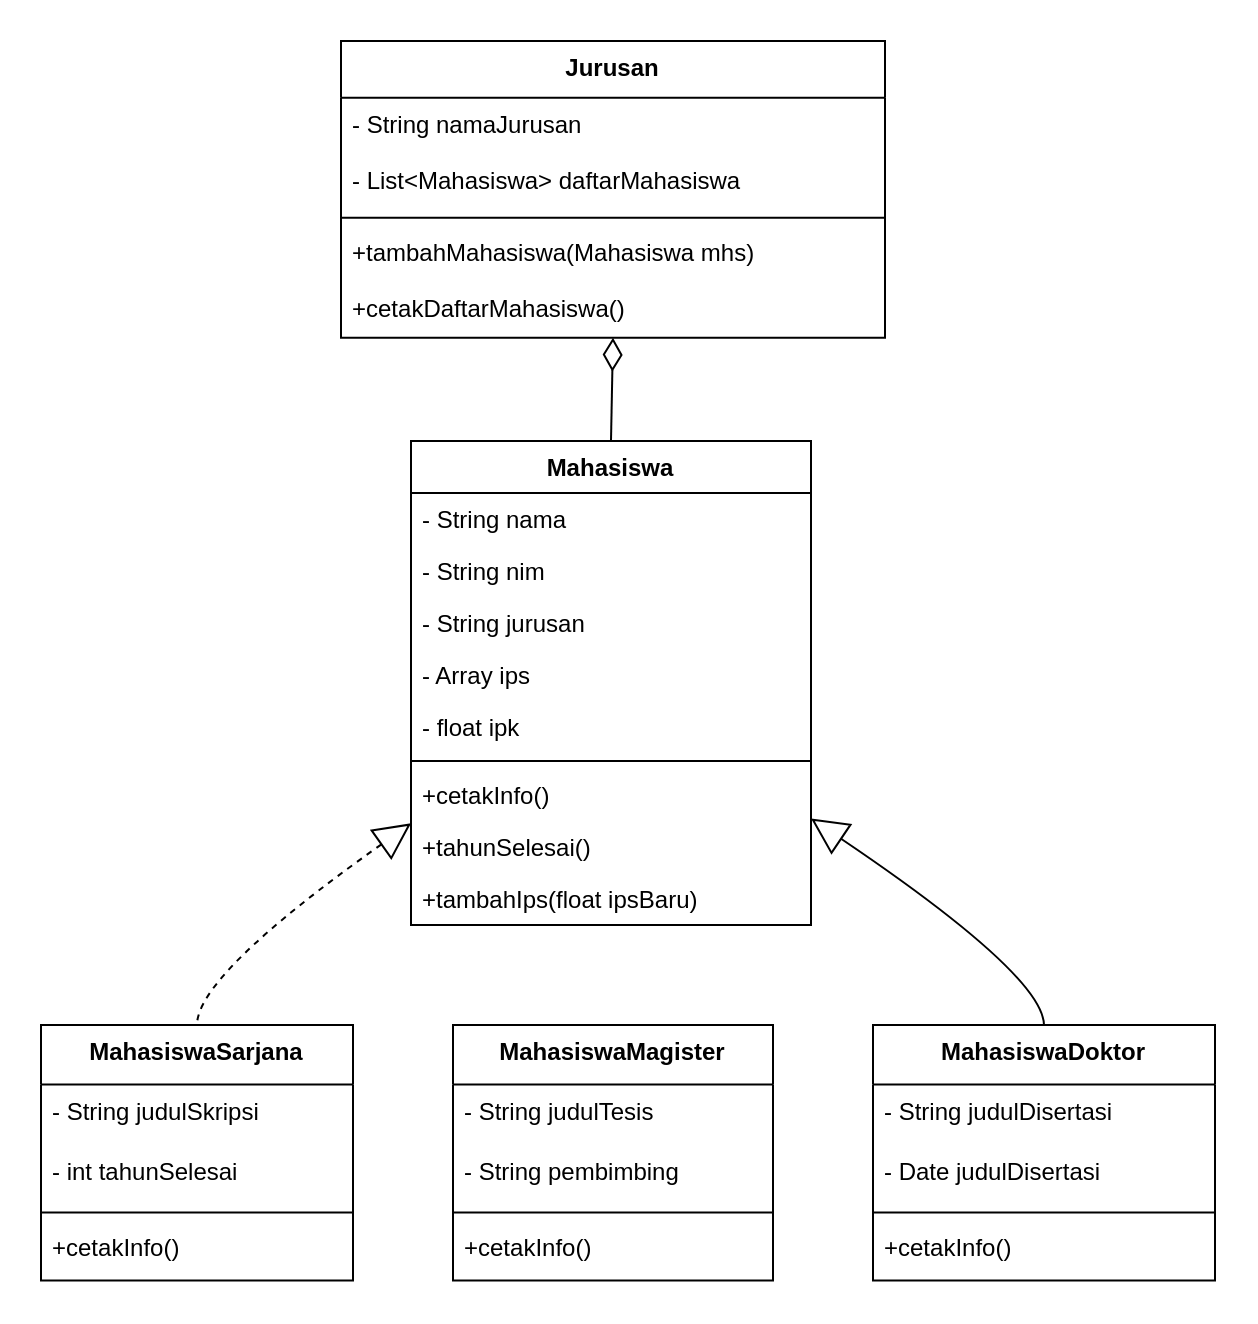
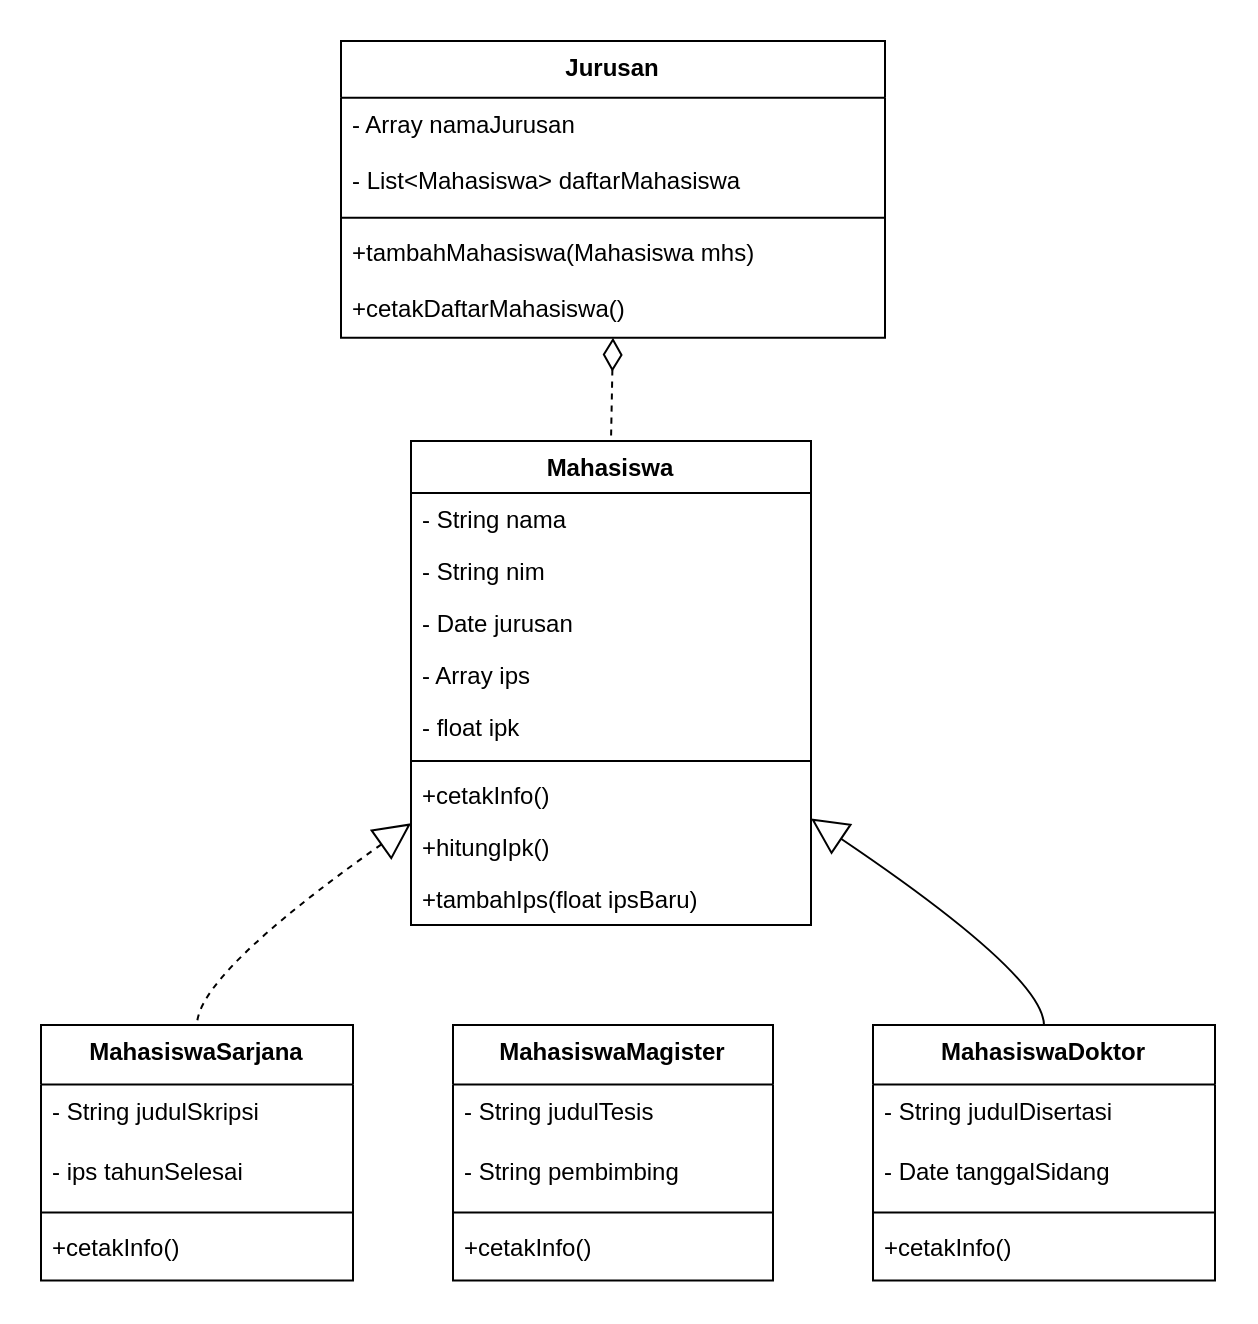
(477, 125) -> (473, 125)
(612, 406) -> (612, 406)
(520, 624) -> (510, 624)
(517, 848) -> (500, 848)
(157, 1172) -> (157, 1172)
(1010, 1172) -> (1006, 1172)
